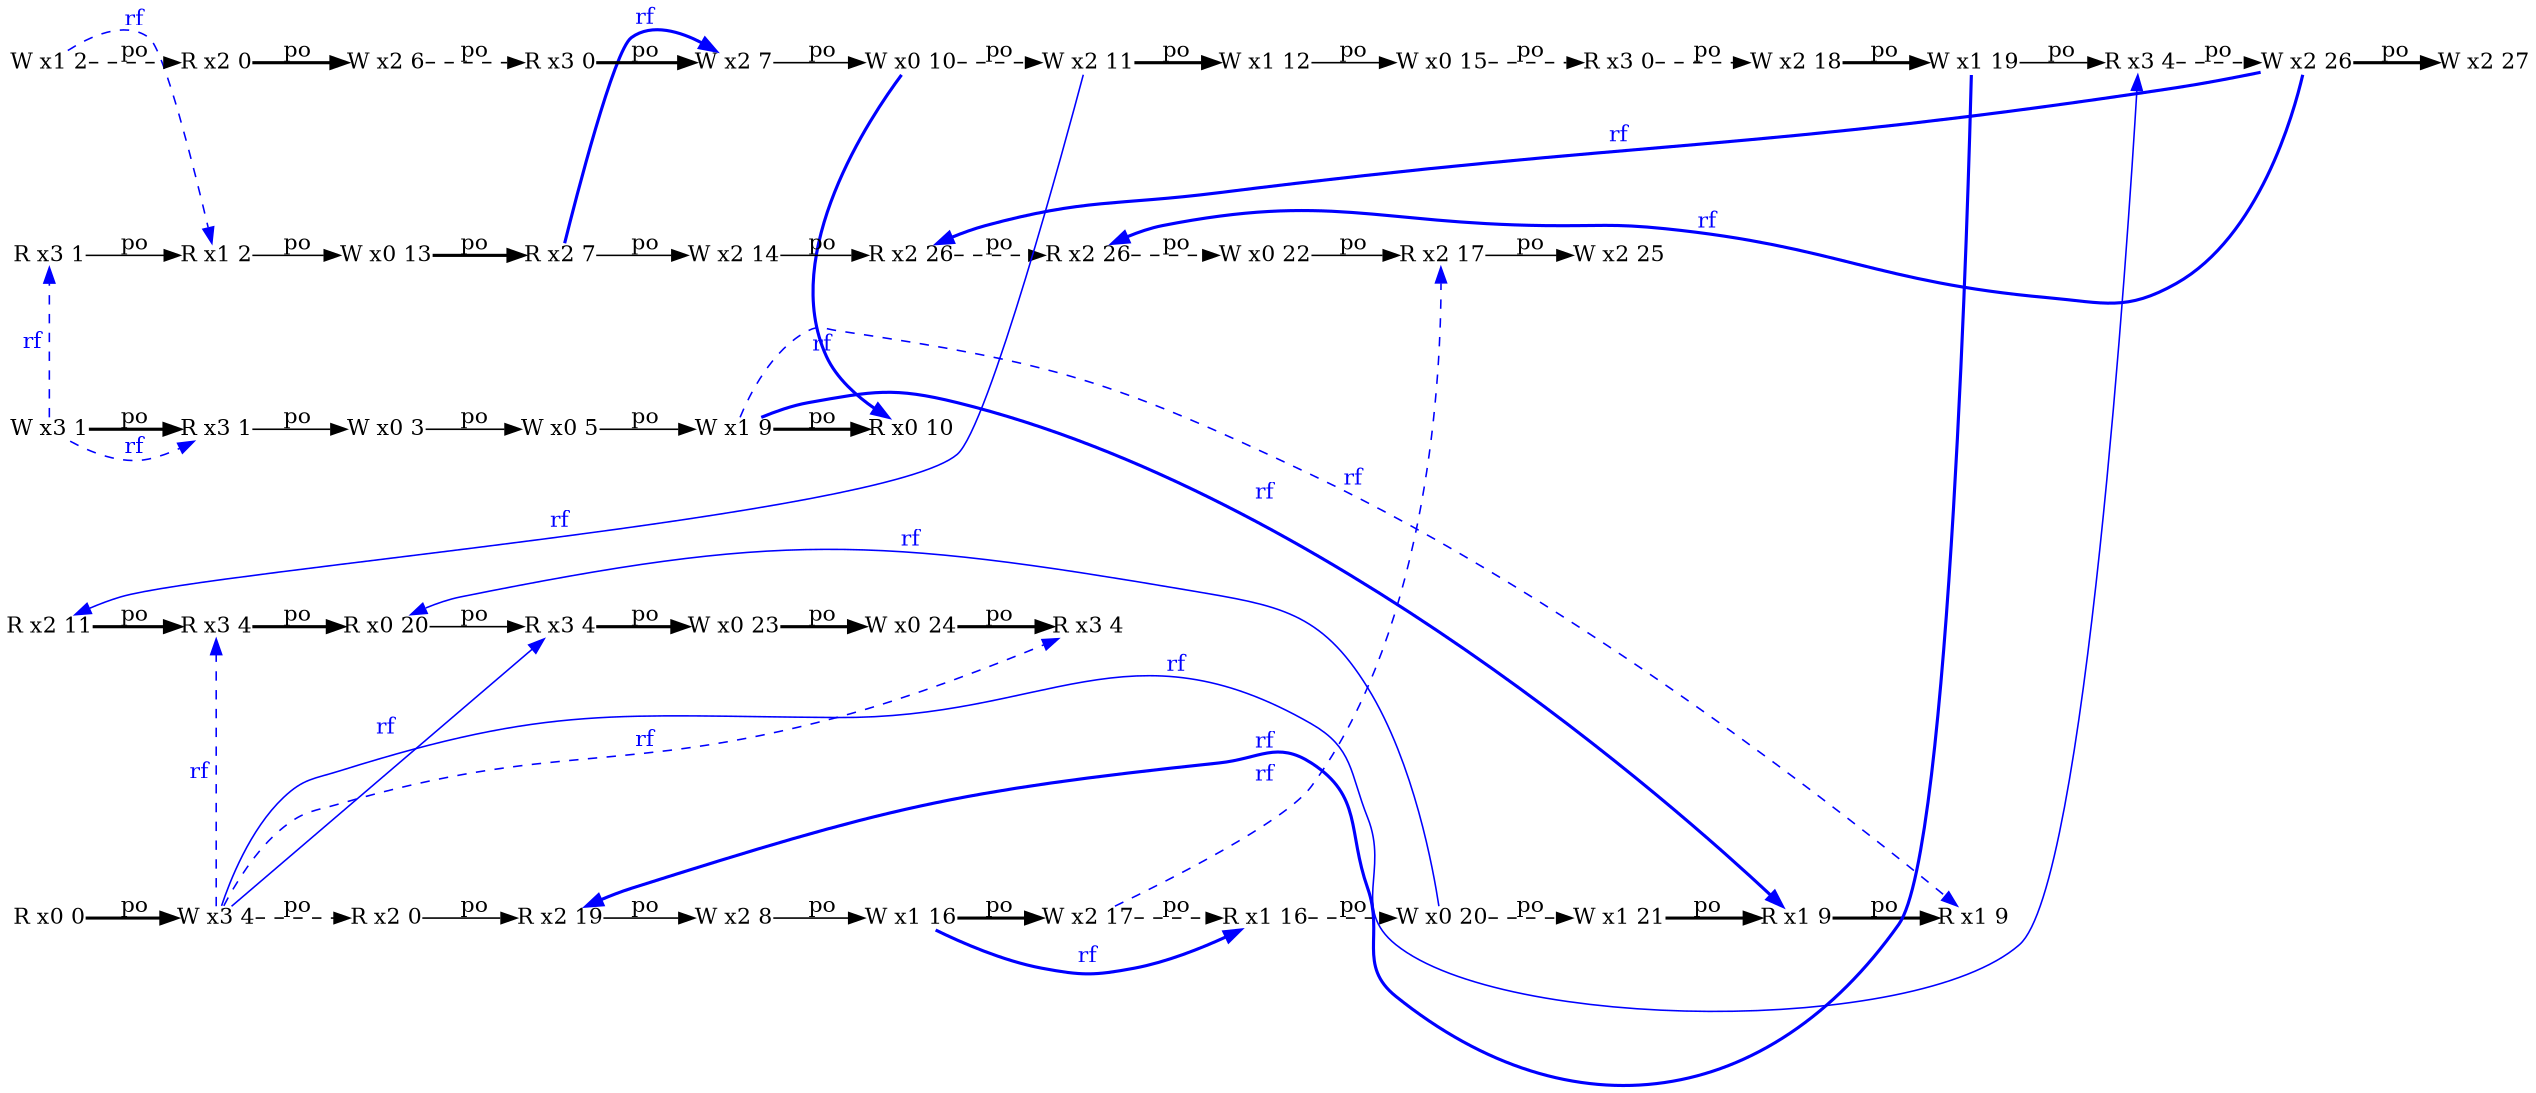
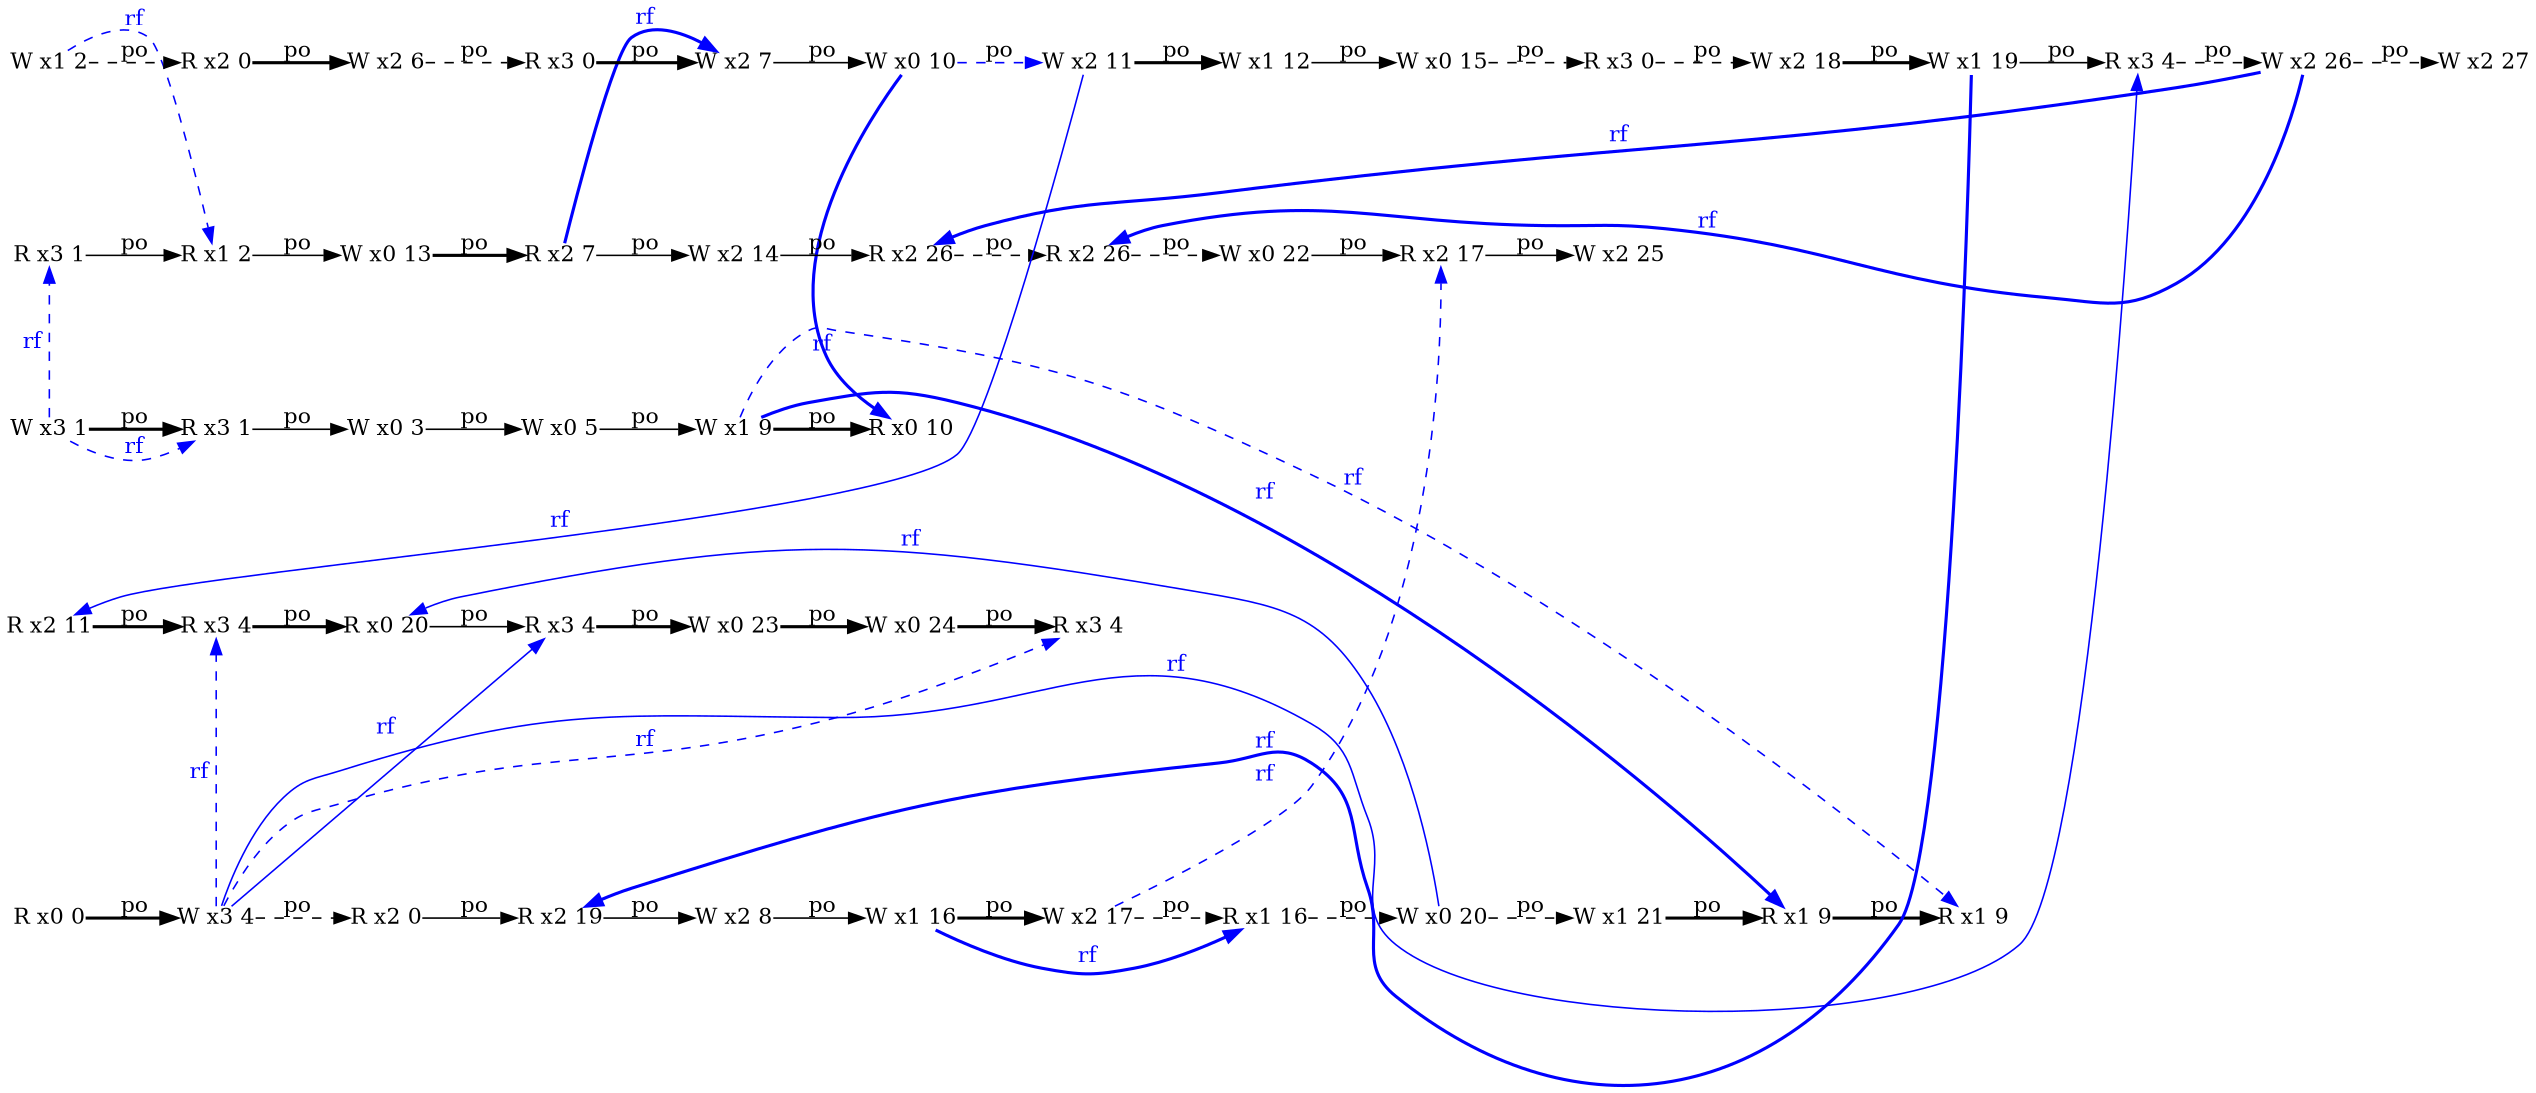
(991, 63) -> (991, 63)
(2387, 63) -> (2387, 63)
